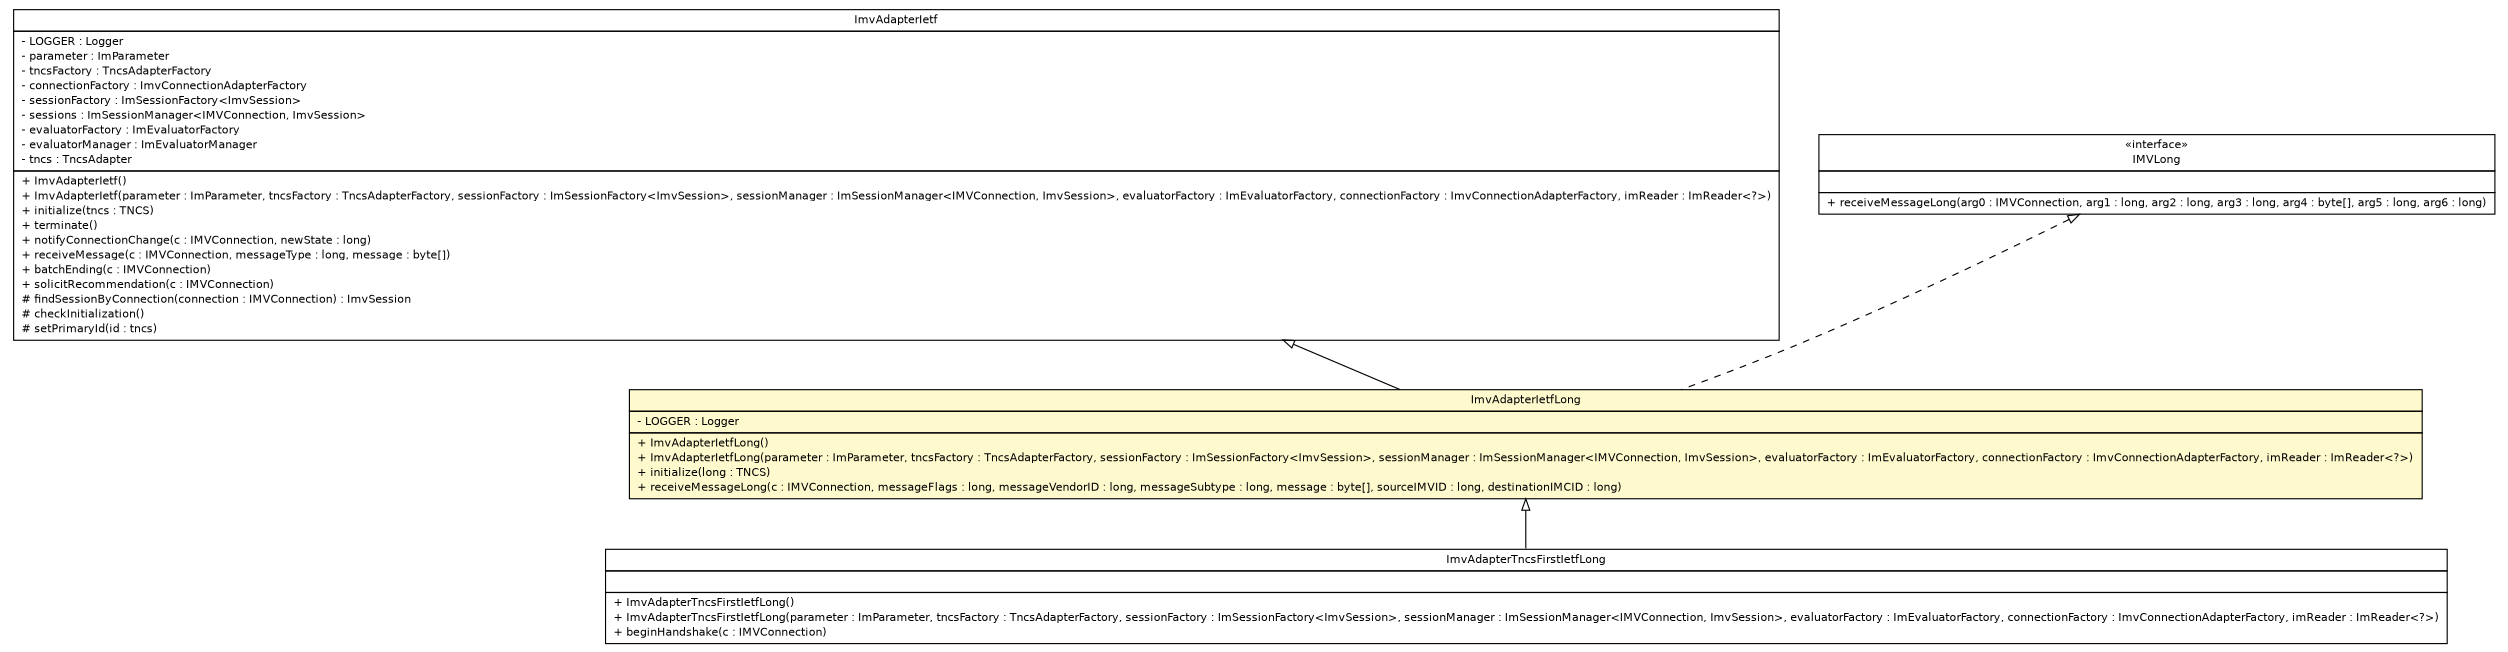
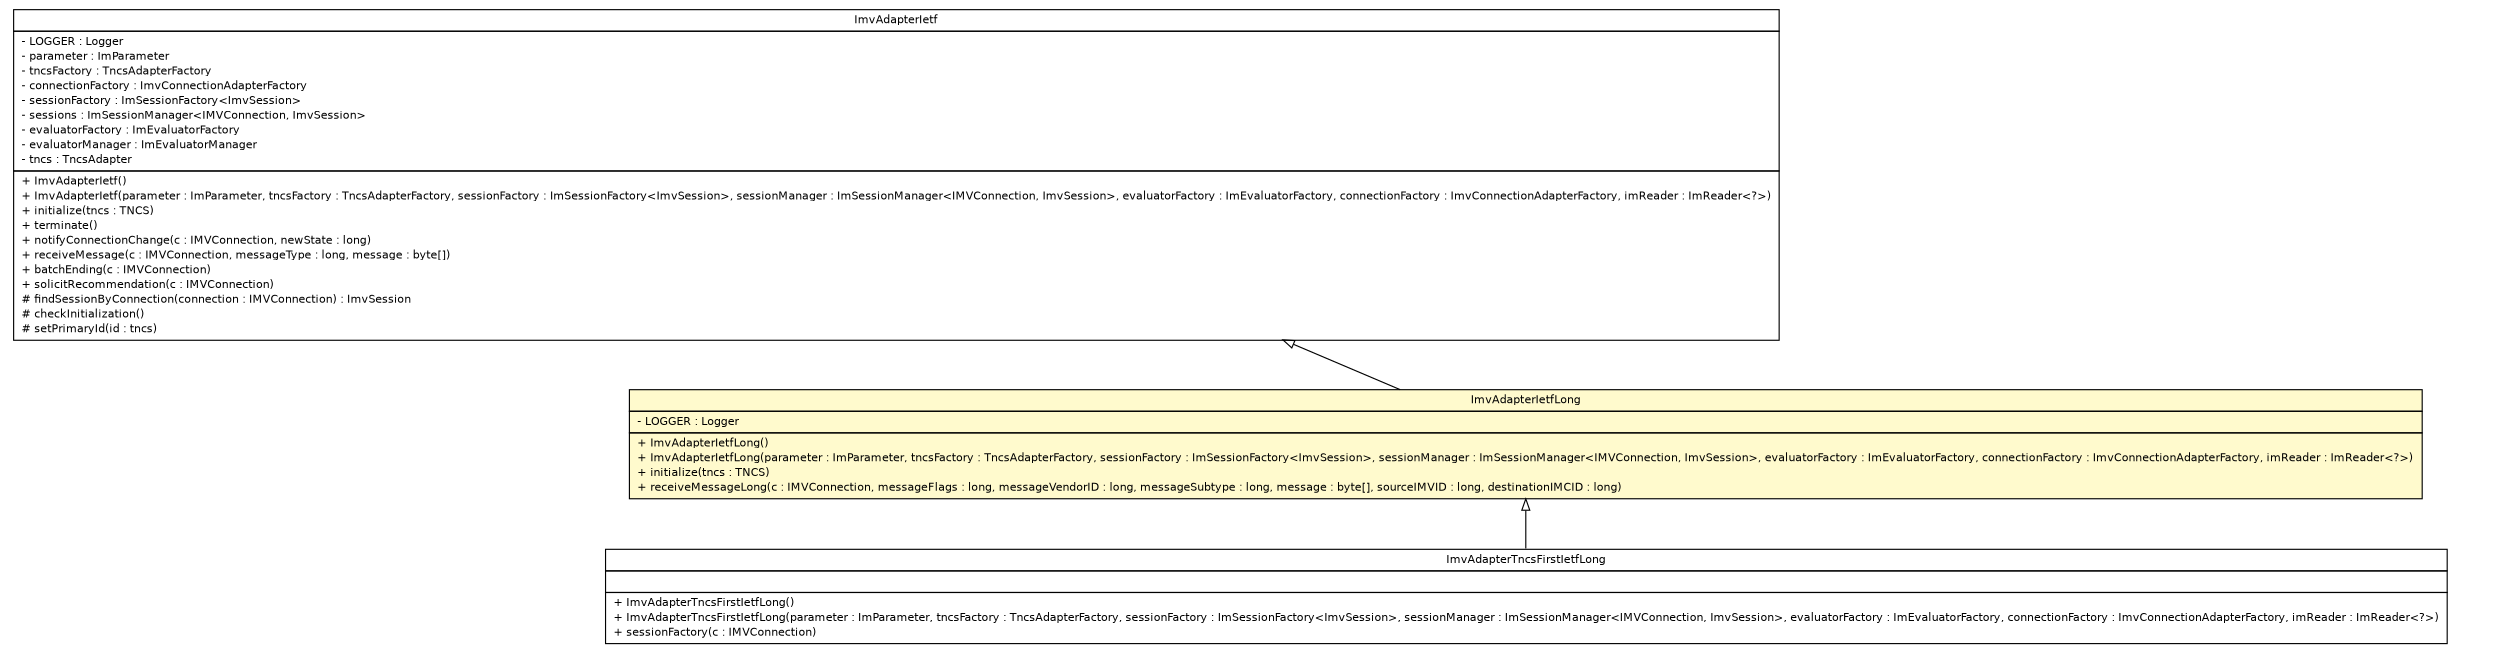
(2156, 174) -> none
(704, 473) -> (704, 473)
(720, 632) -> (715, 632)
